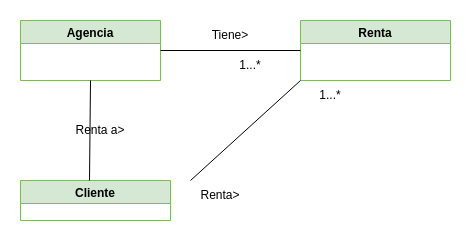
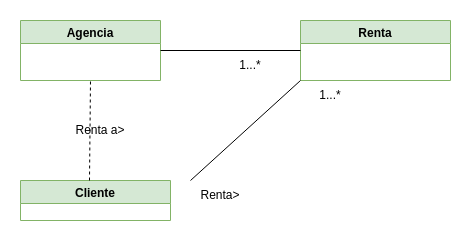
(231, 36) -> none
(90, 131) -> (90, 131)
